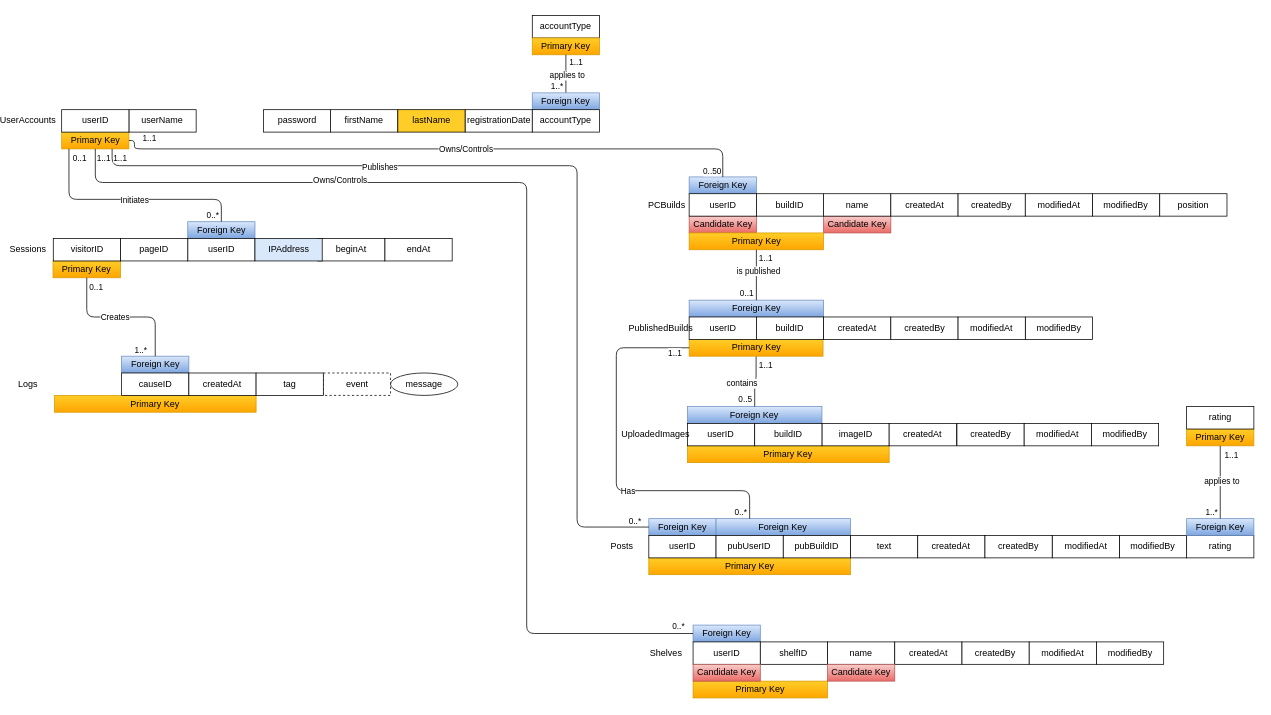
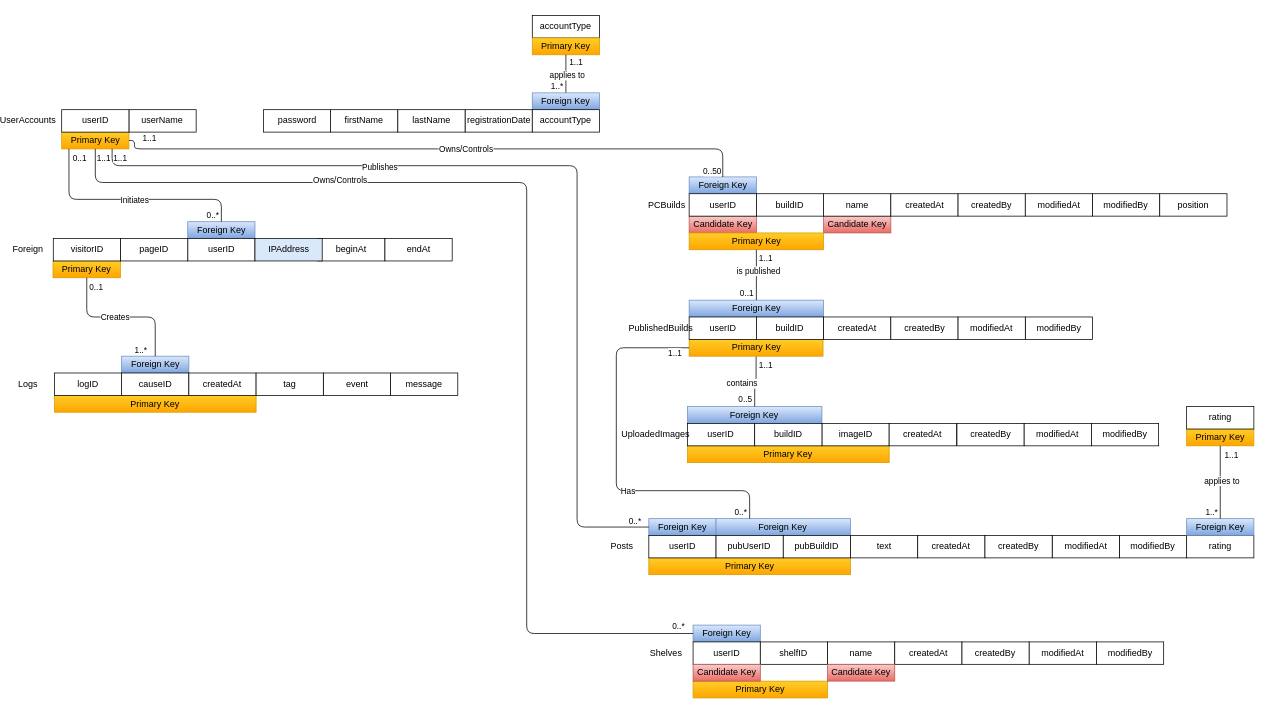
(432, 121) -> (432, 121)
(28, 249) -> (28, 249)
none -> (88, 384)
(357, 384) -> (357, 384)
(424, 384) -> (424, 384)
